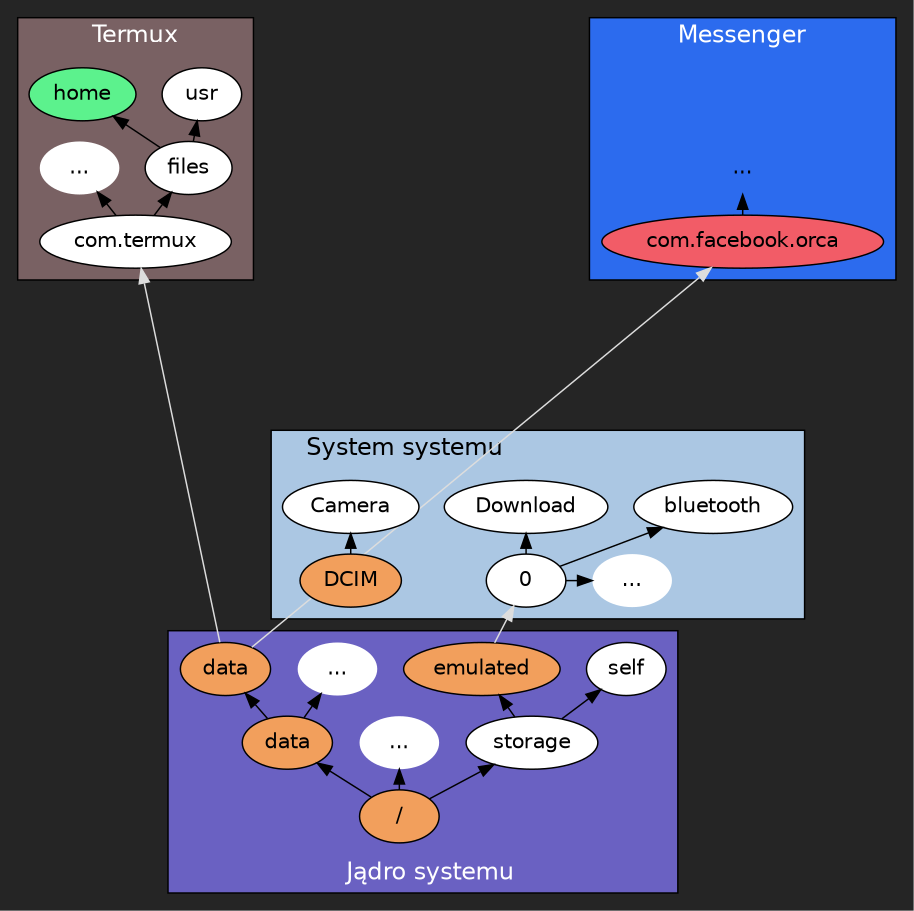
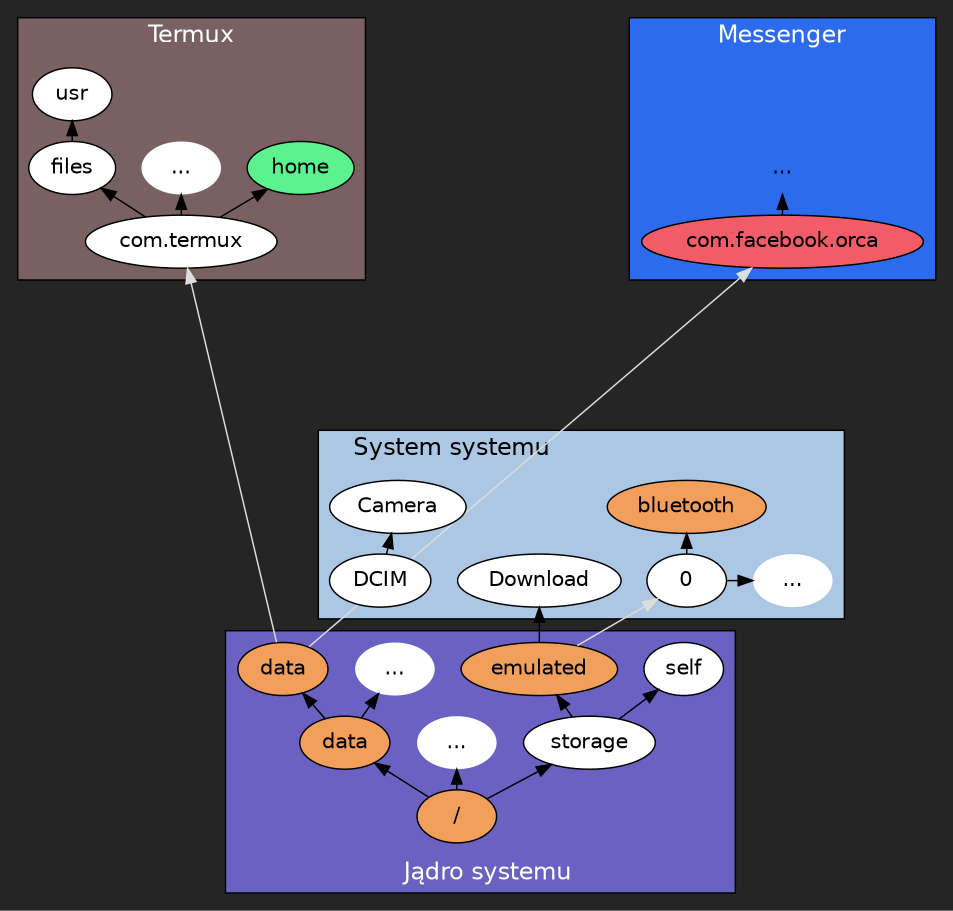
(143, 136) -> (237, 207)
(713, 507) -> (687, 507)
(526, 551) -> (539, 632)
(351, 581) -> (380, 581)
